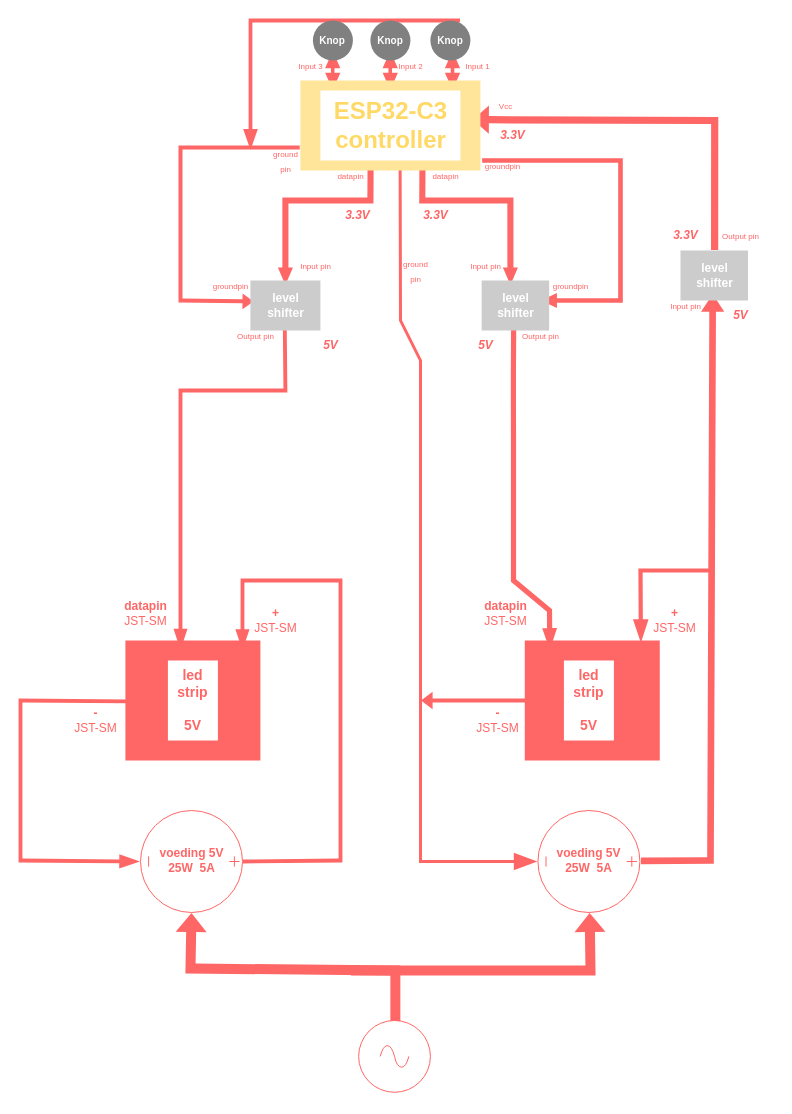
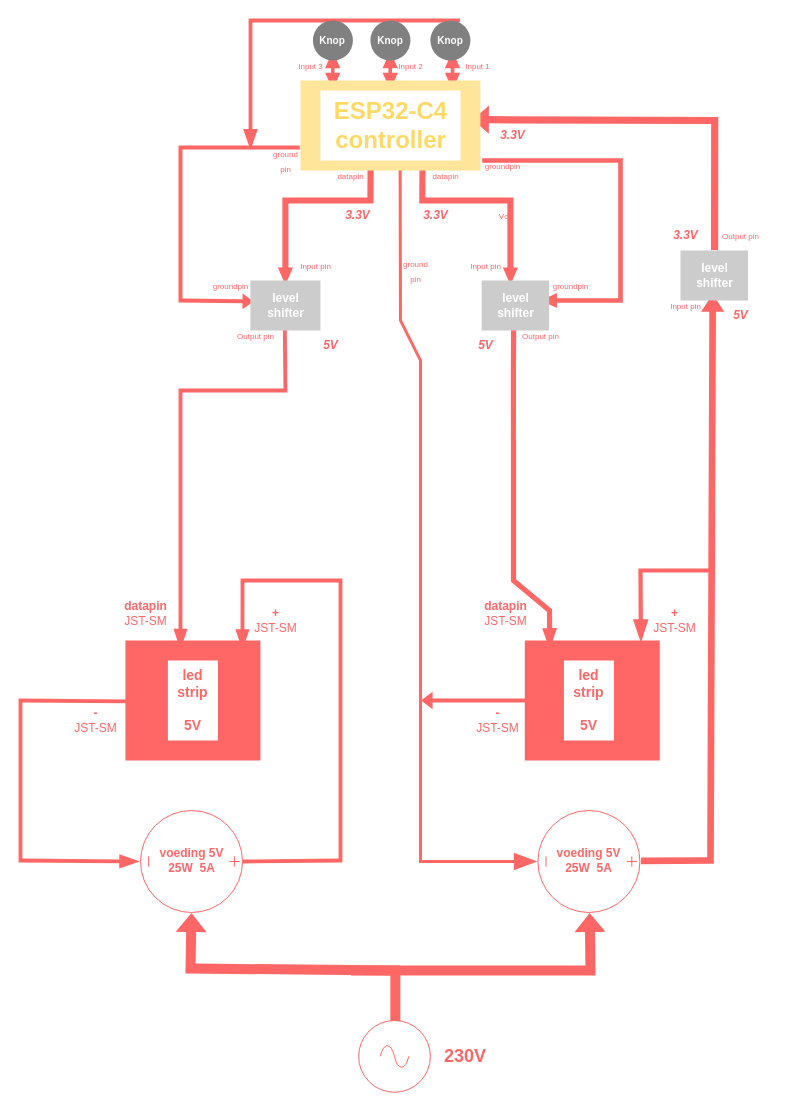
(505, 106) -> (505, 216)
(391, 126) -> (391, 126)
none -> (466, 1056)
